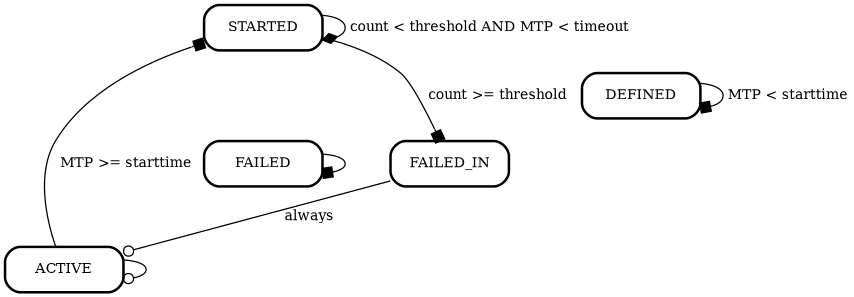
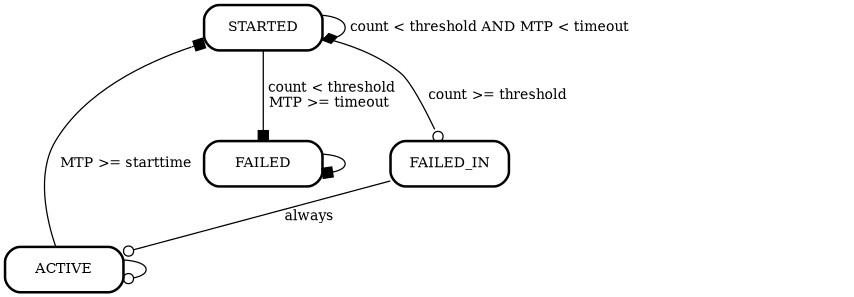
(393, 67) -> (393, 67)
none -> (263, 89)
(641, 96) -> none
